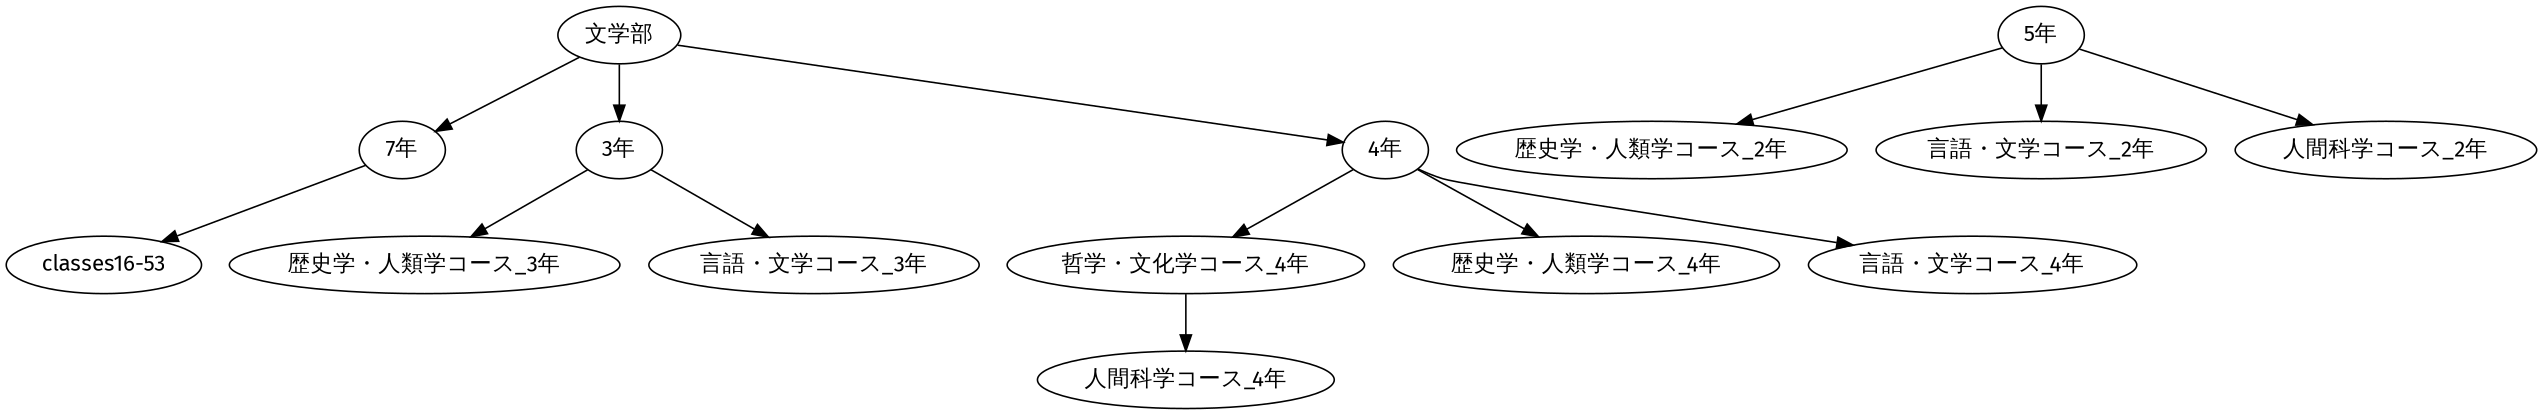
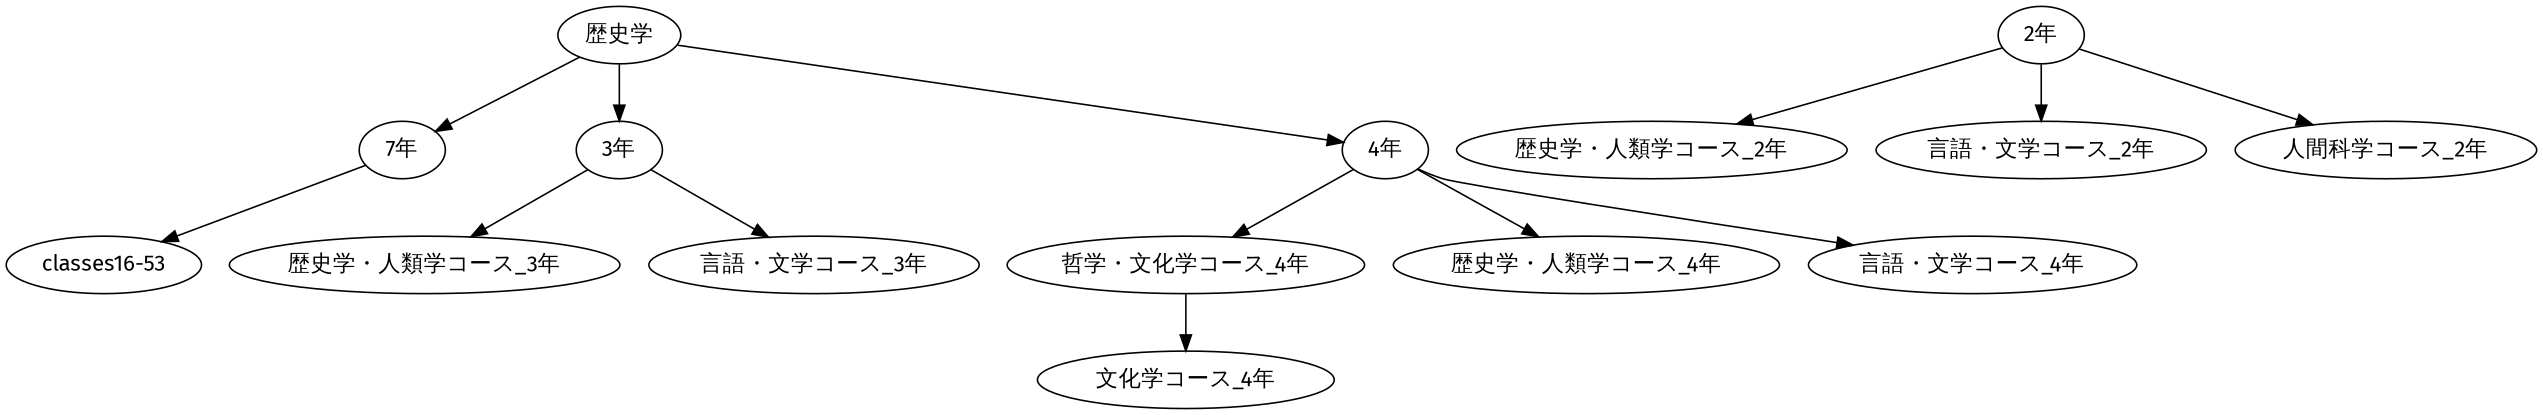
(619, 35) -> (619, 35)
(2041, 35) -> (2041, 35)
(1186, 380) -> (1186, 380)
